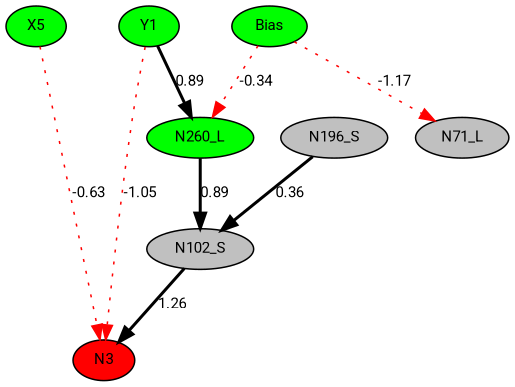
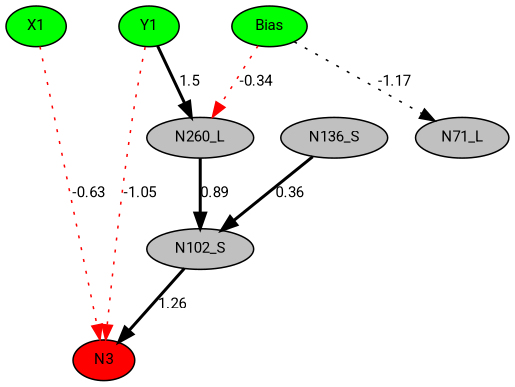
(36, 26) -> (36, 26)
(358, 78) -> (358, 78)
(190, 82) -> (190, 82)
(200, 138) -> (200, 138)
(334, 138) -> (334, 138)
